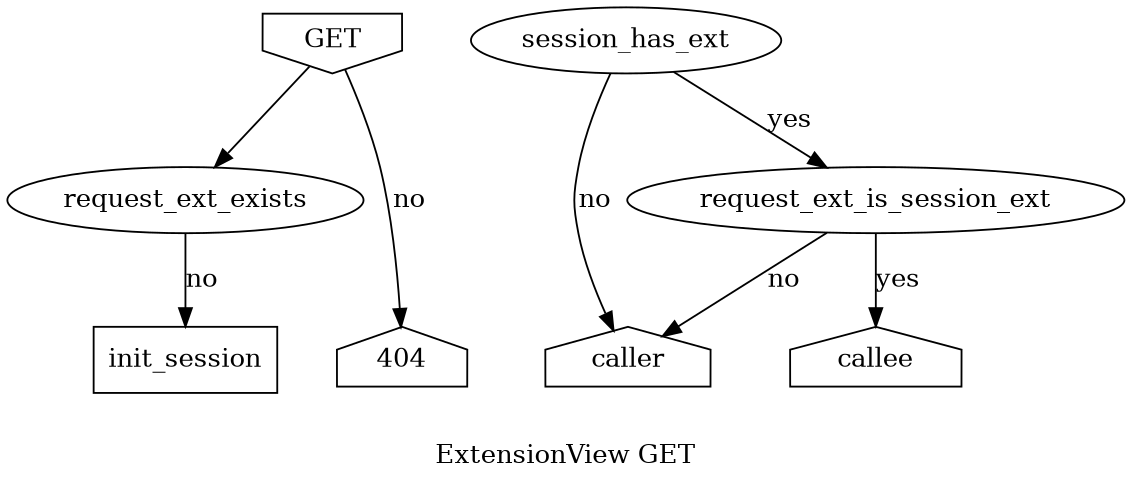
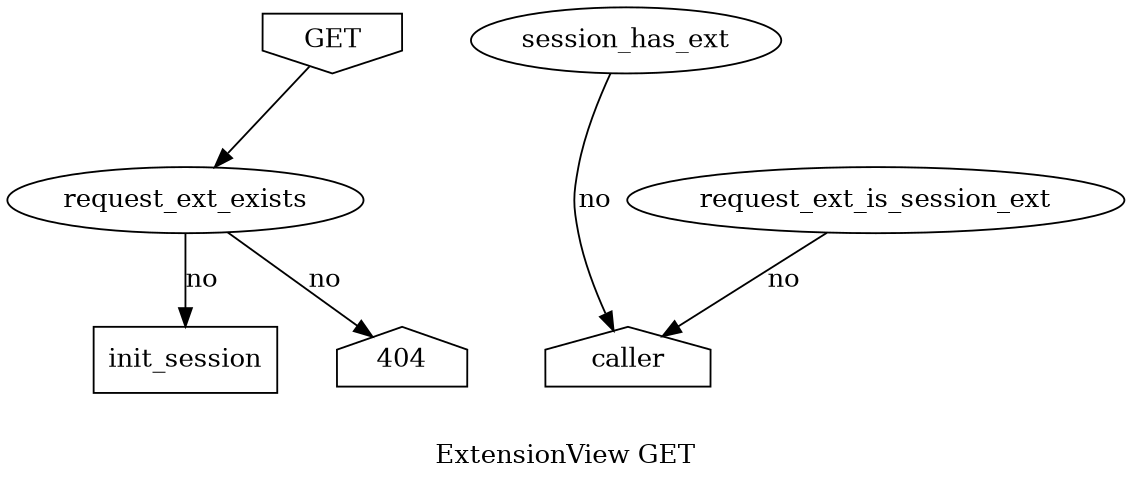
(742, 115) -> none
(384, 186) -> (292, 279)
(876, 360) -> none
